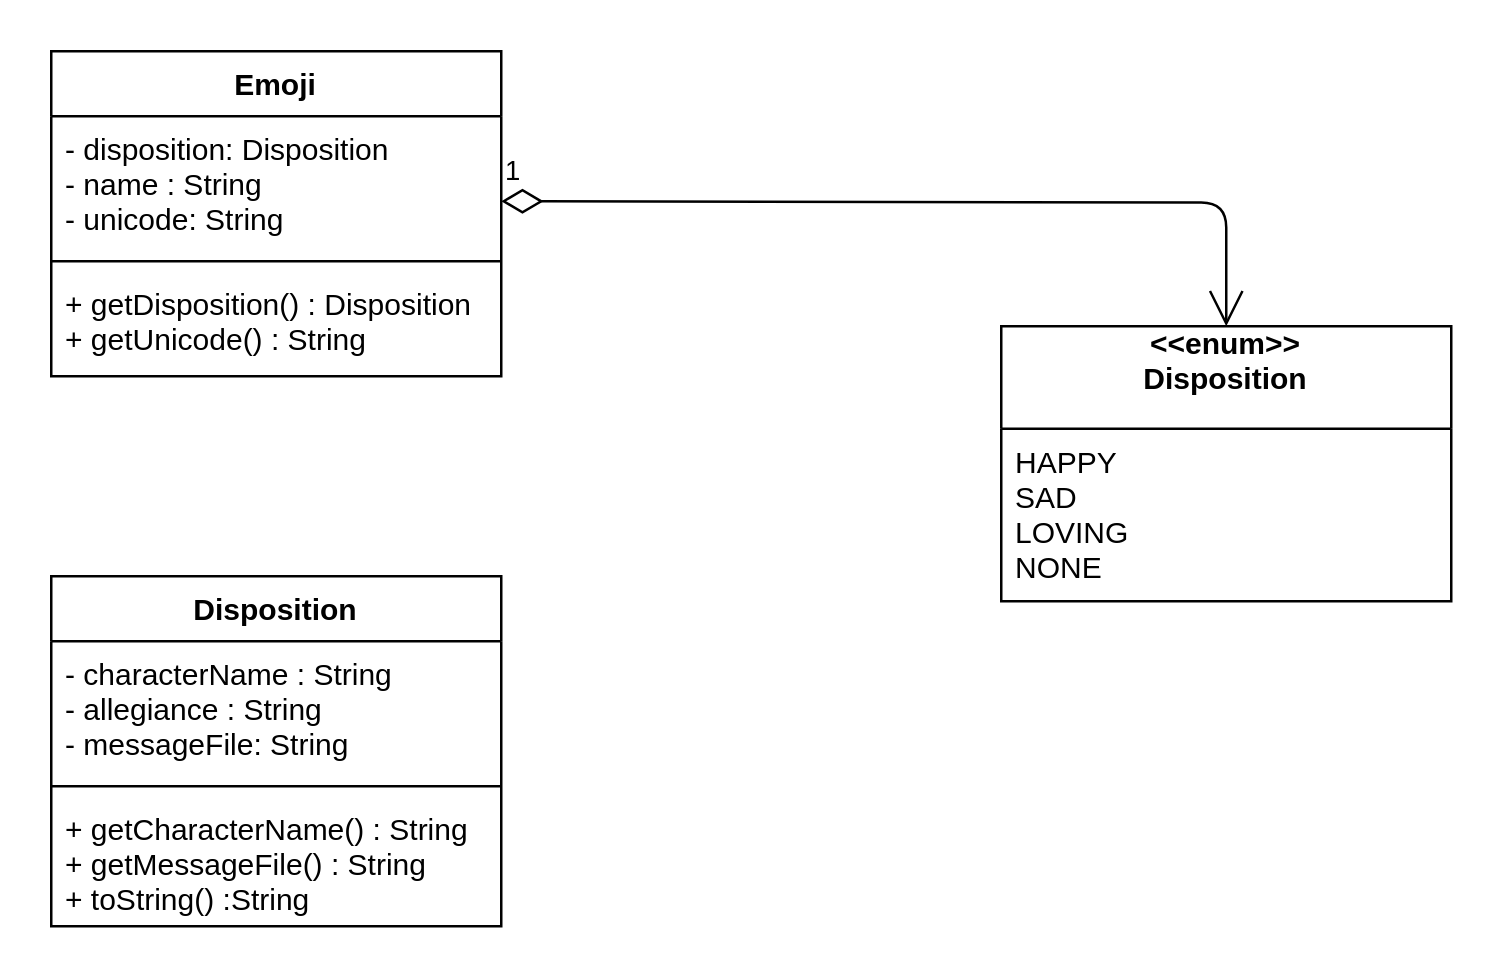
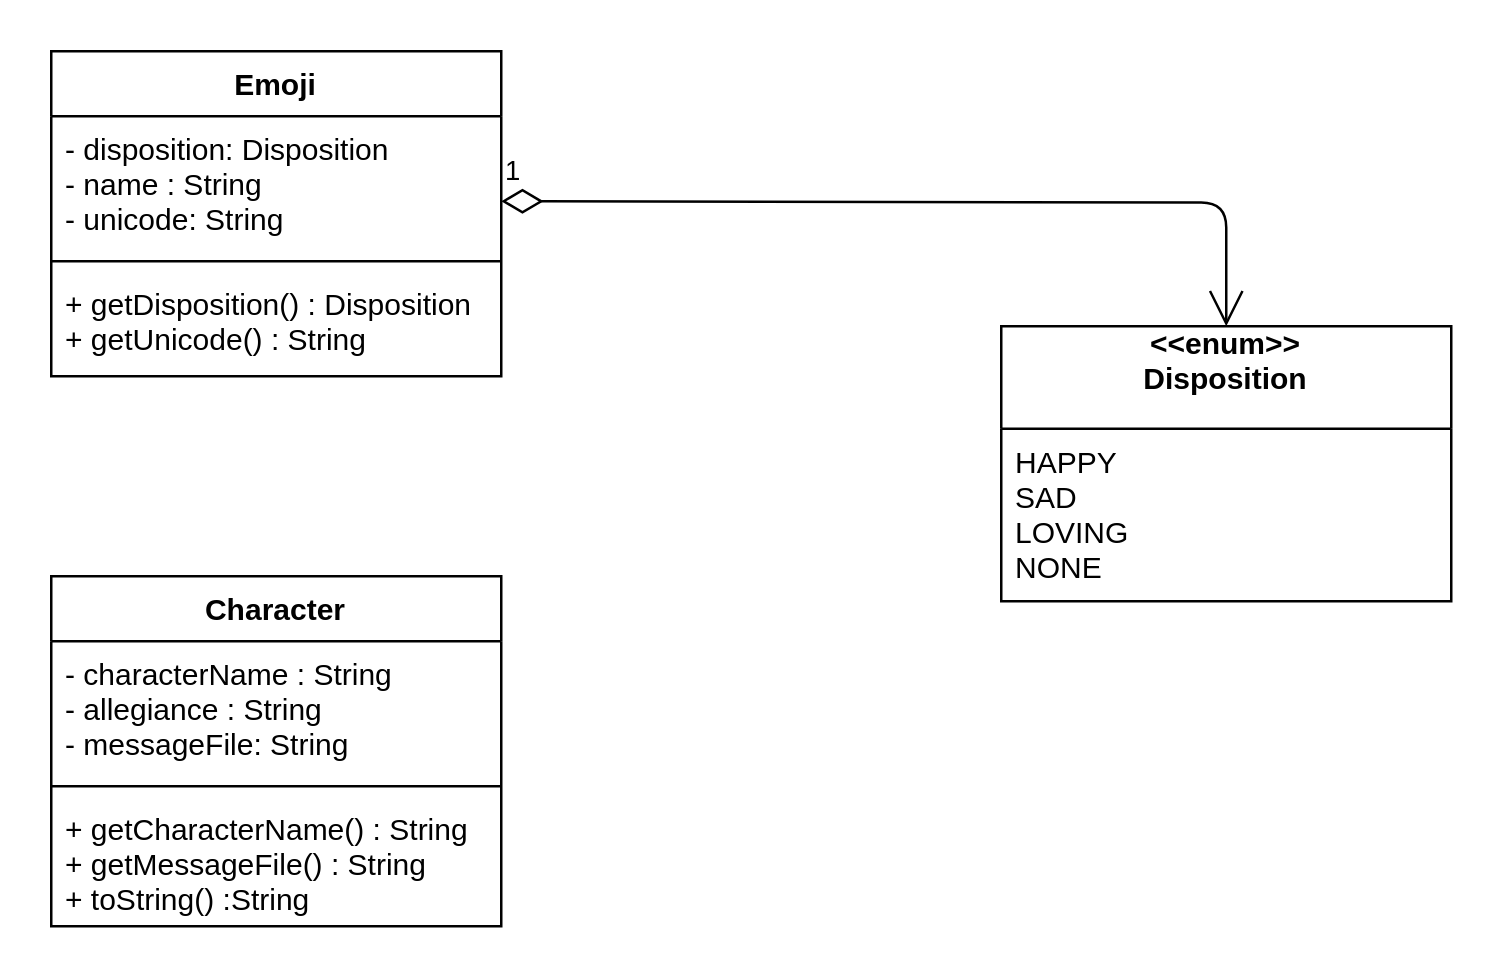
(275, 610) -> (275, 610)
